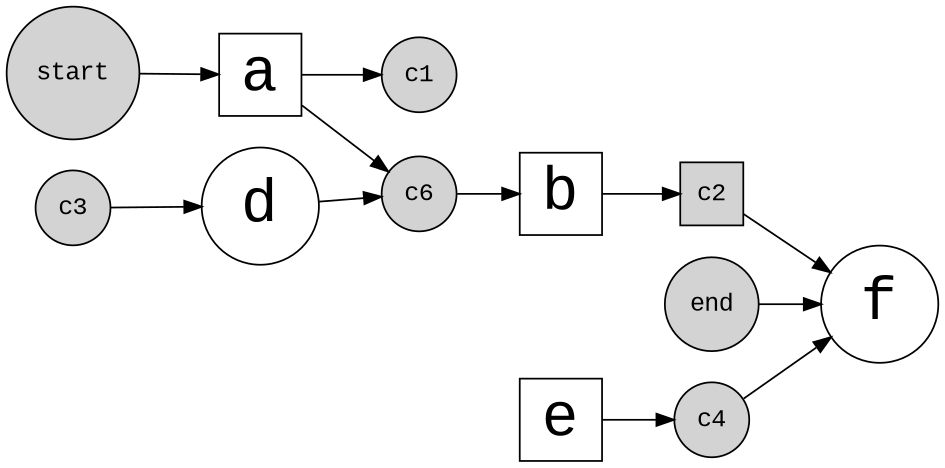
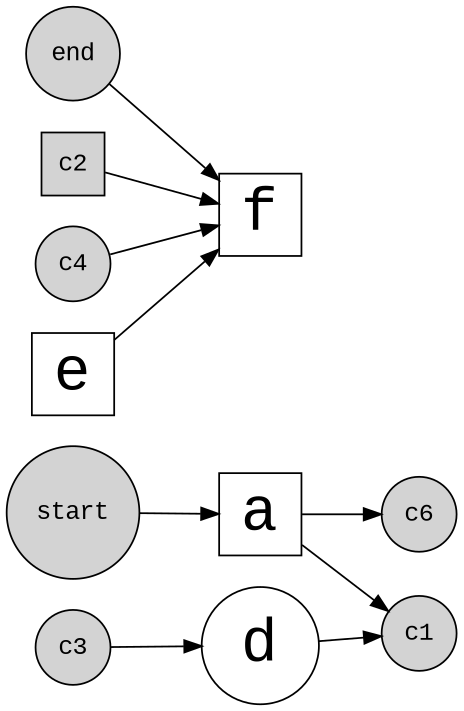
(561, 194) -> none
(341, 200) -> (341, 639)
(880, 304) -> (260, 215)
(629, 420) -> (160, 301)
